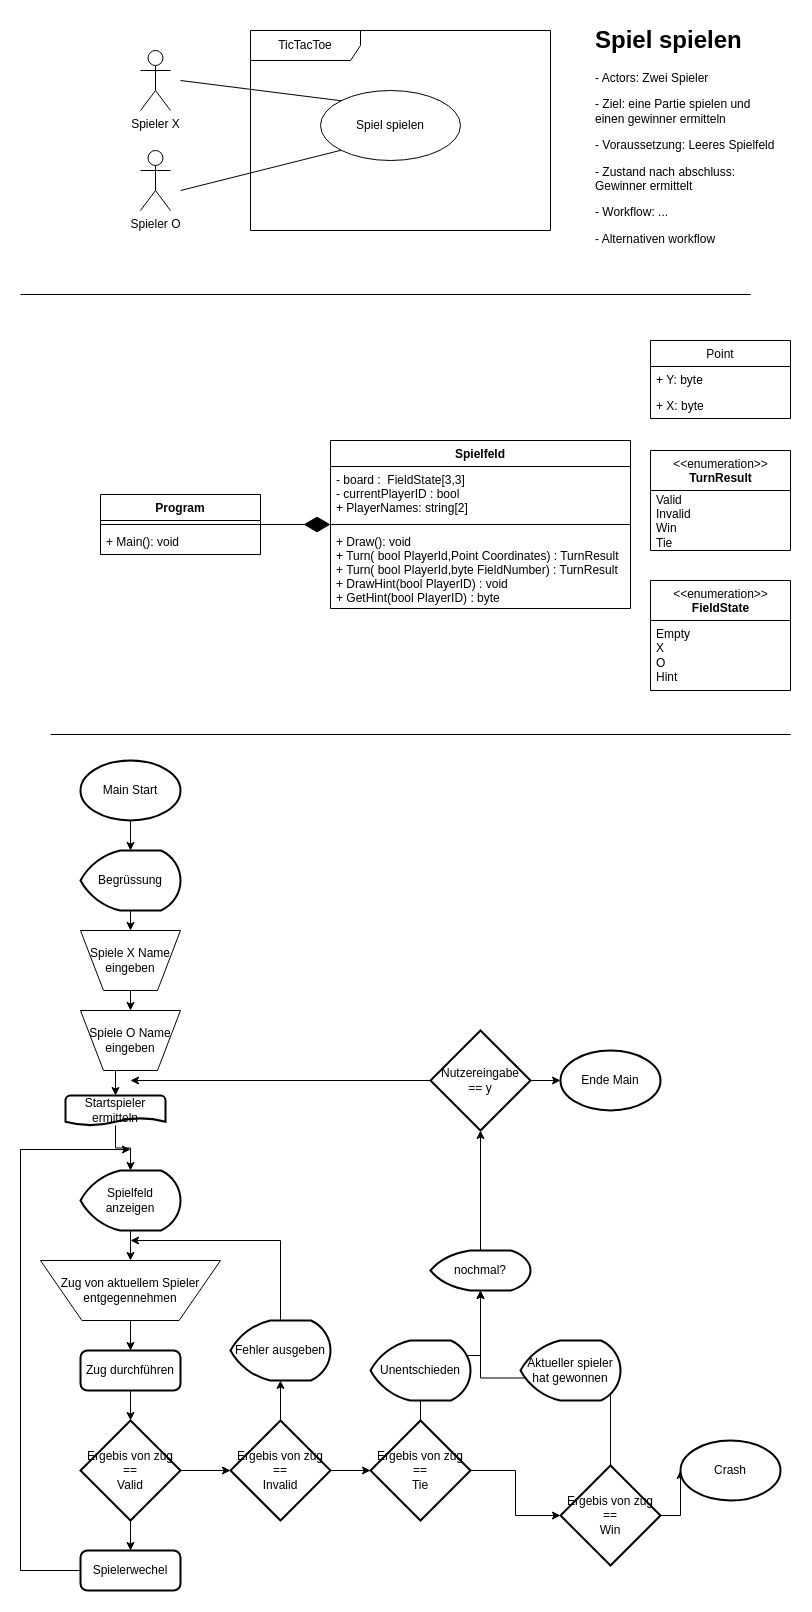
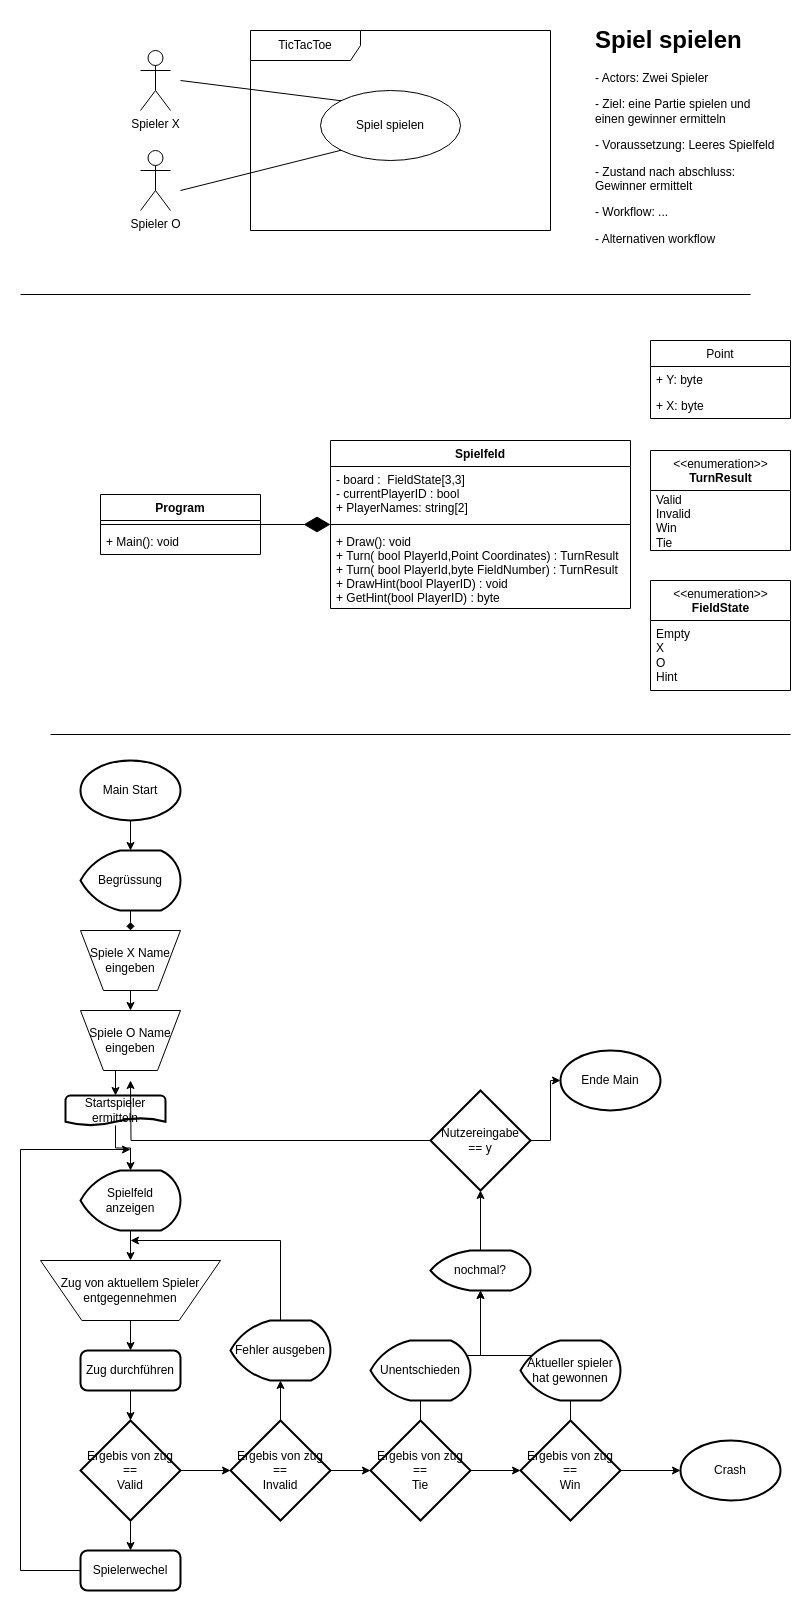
(131, 922) -> (131, 922)
(481, 1081) -> (481, 1141)
(611, 1516) -> (571, 1471)
